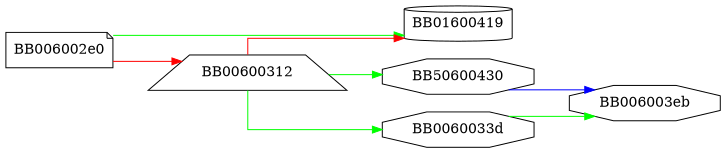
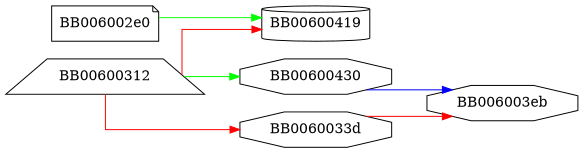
(458, 24) -> (316, 24)
(143, 61) -> none
(458, 77) -> (316, 77)
(547, 116) -> (404, 116)
(290, 130) -> (150, 130)
